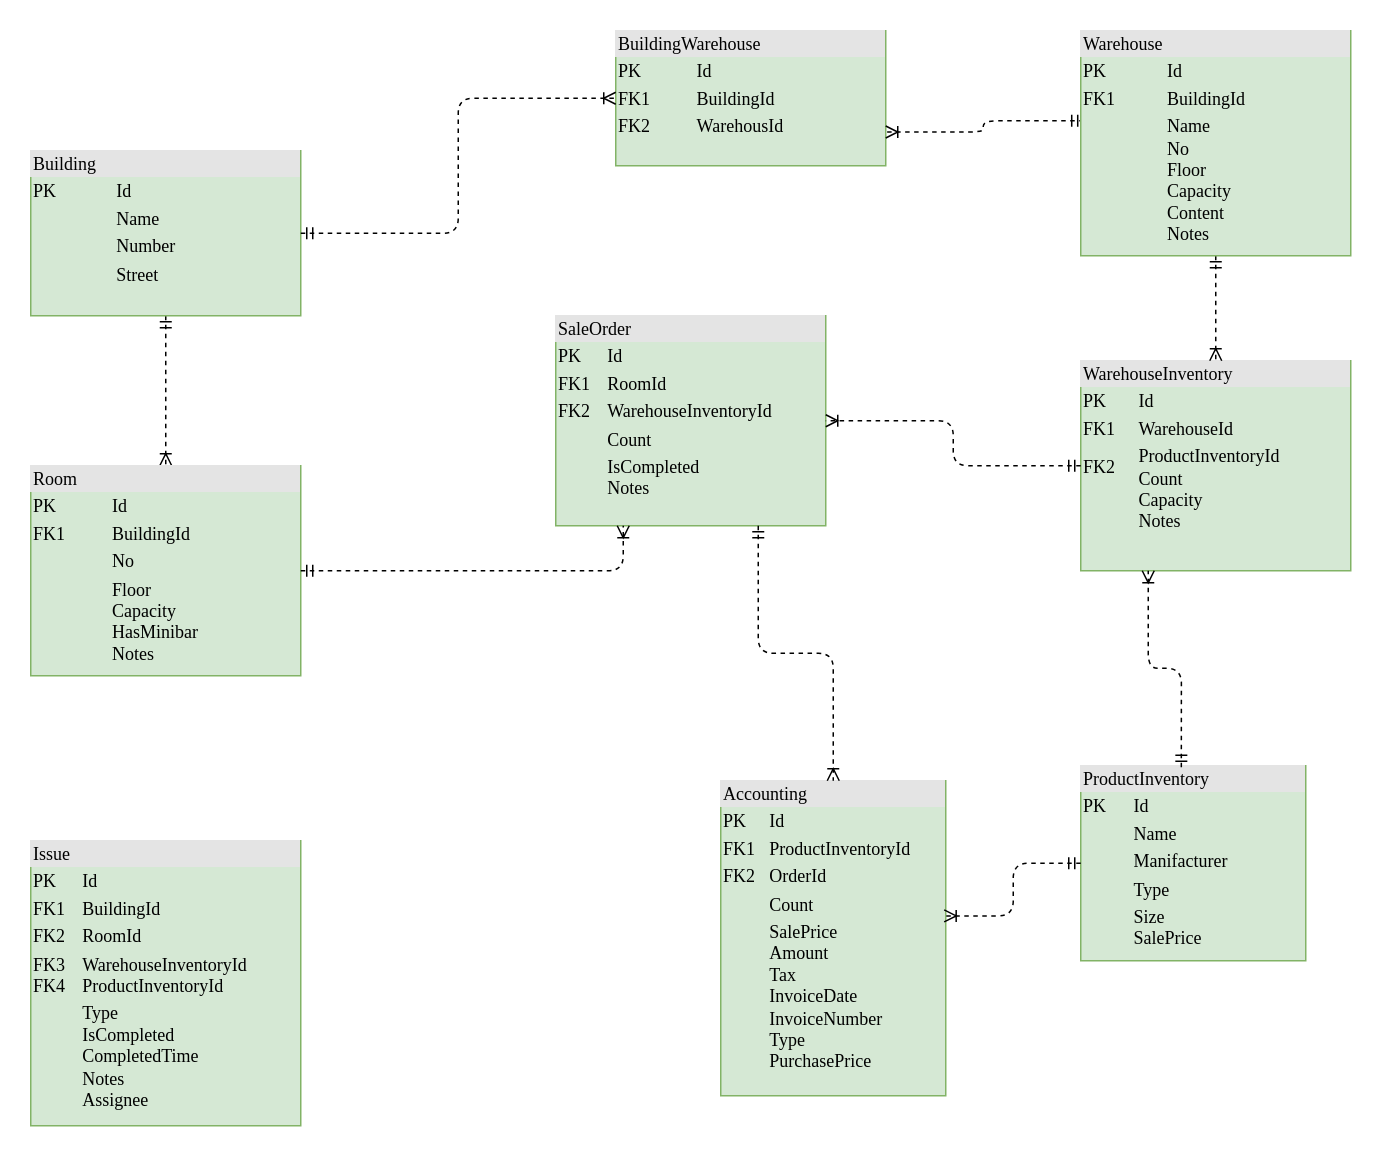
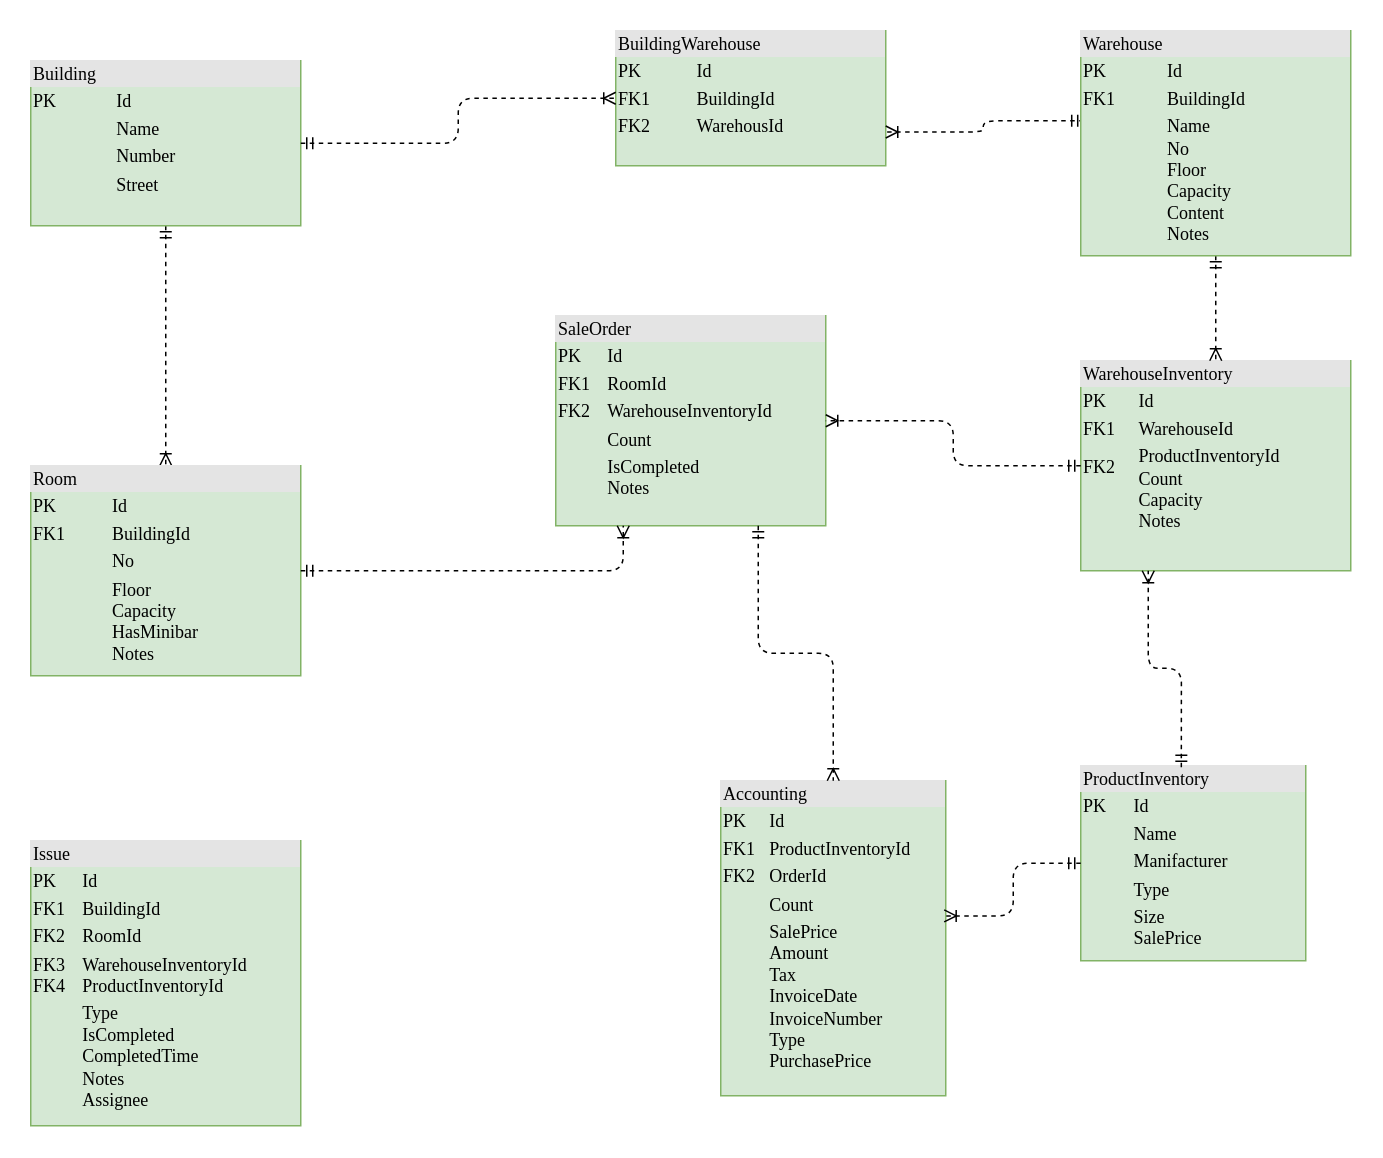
(166, 233) -> (166, 143)
